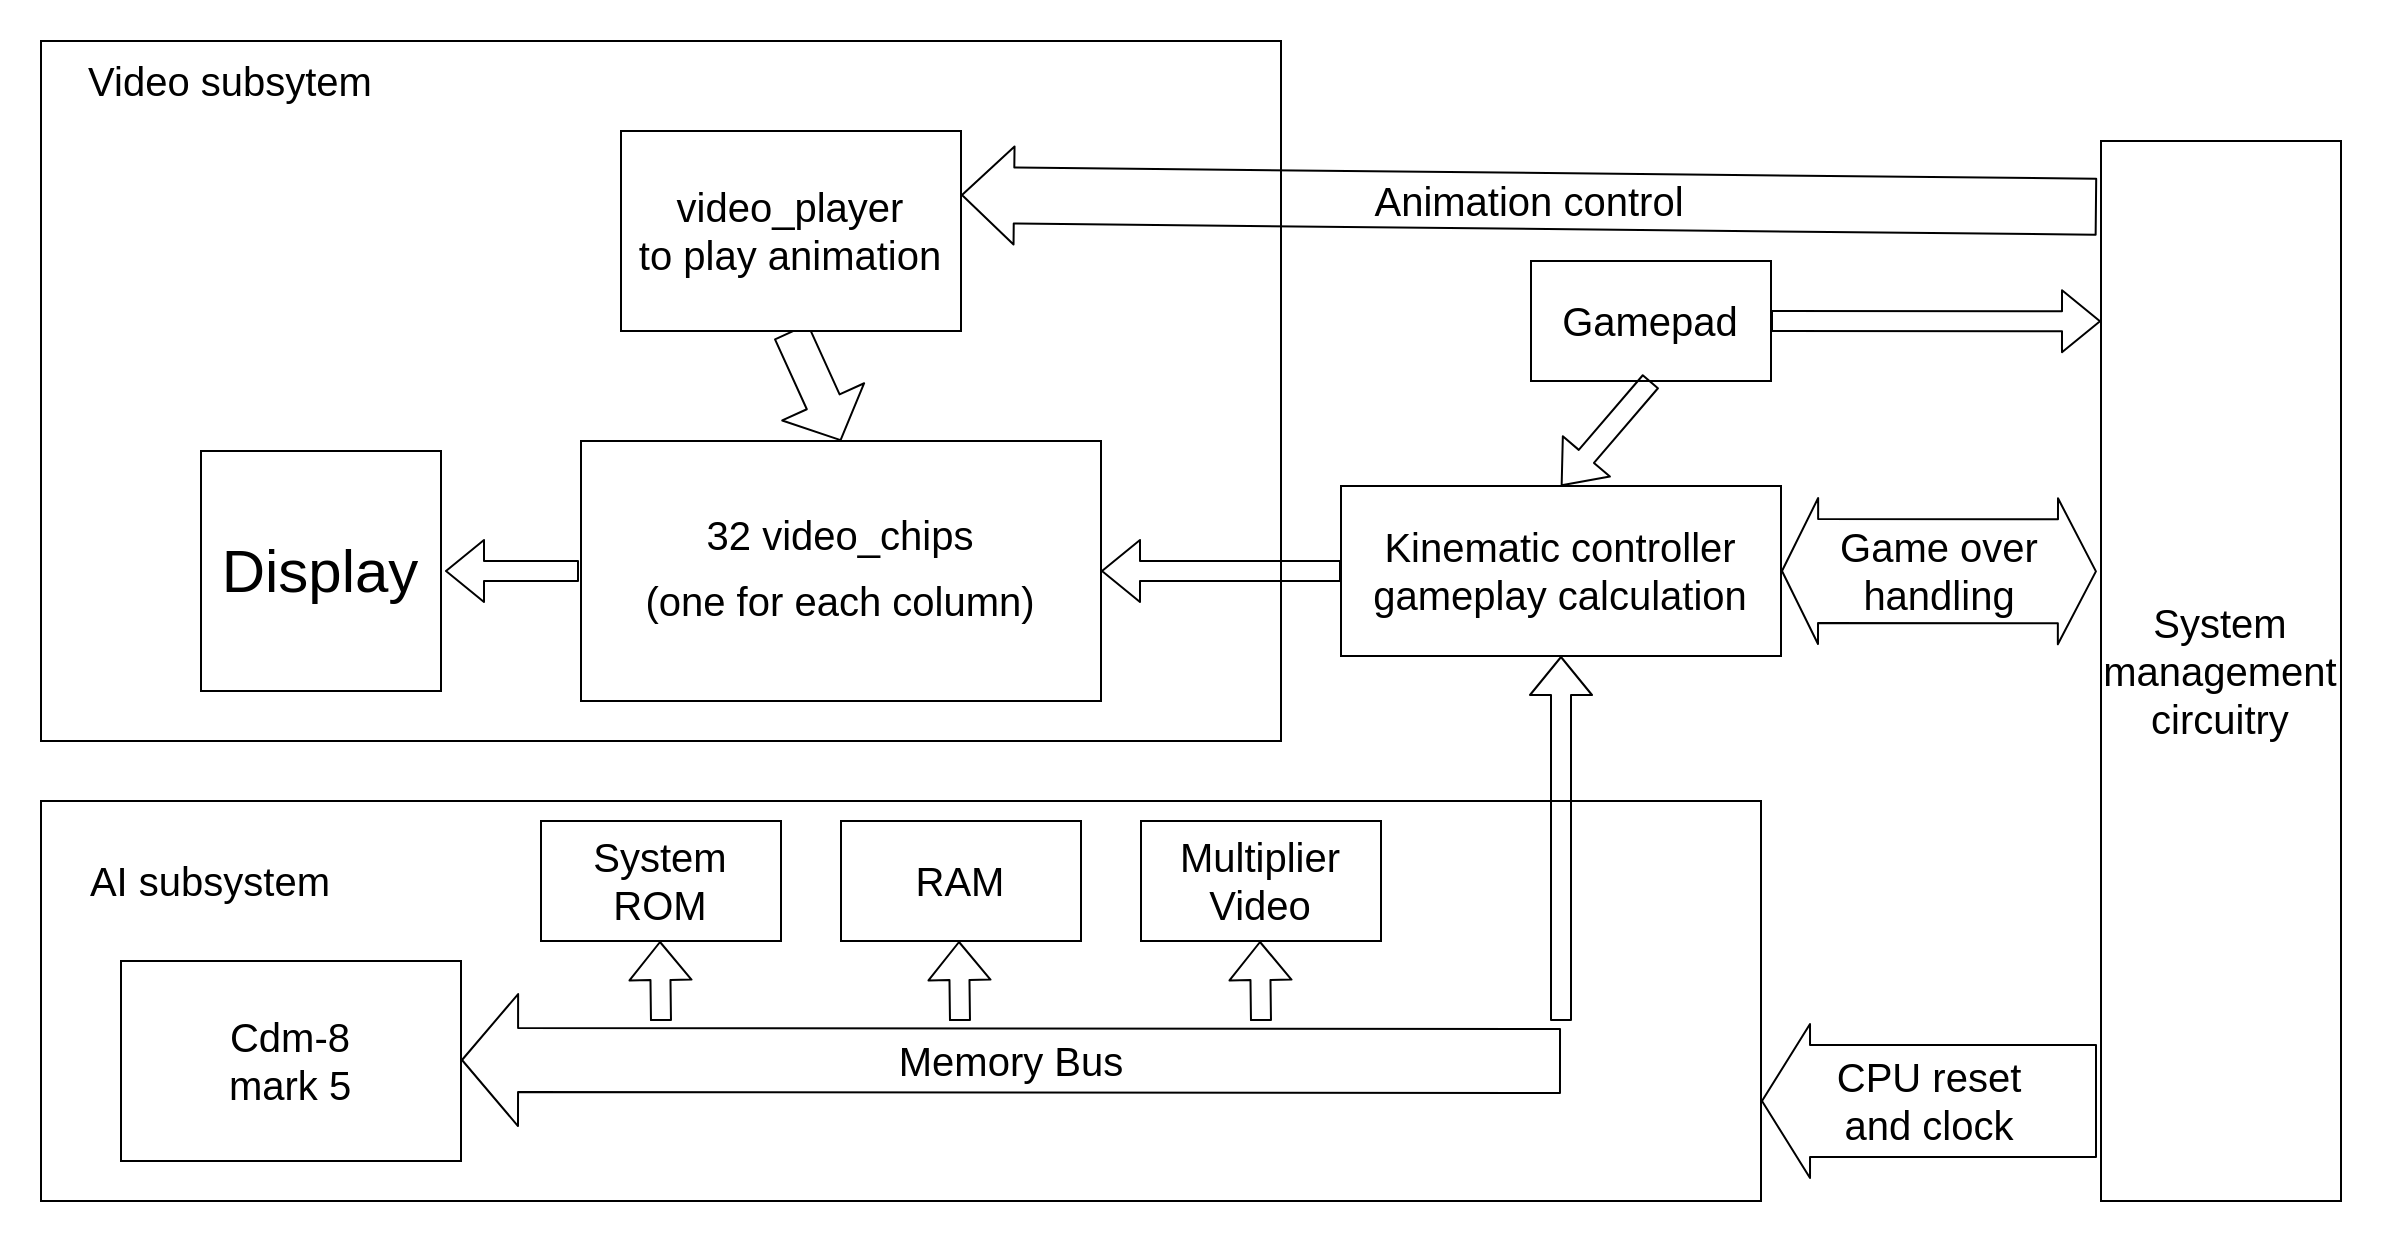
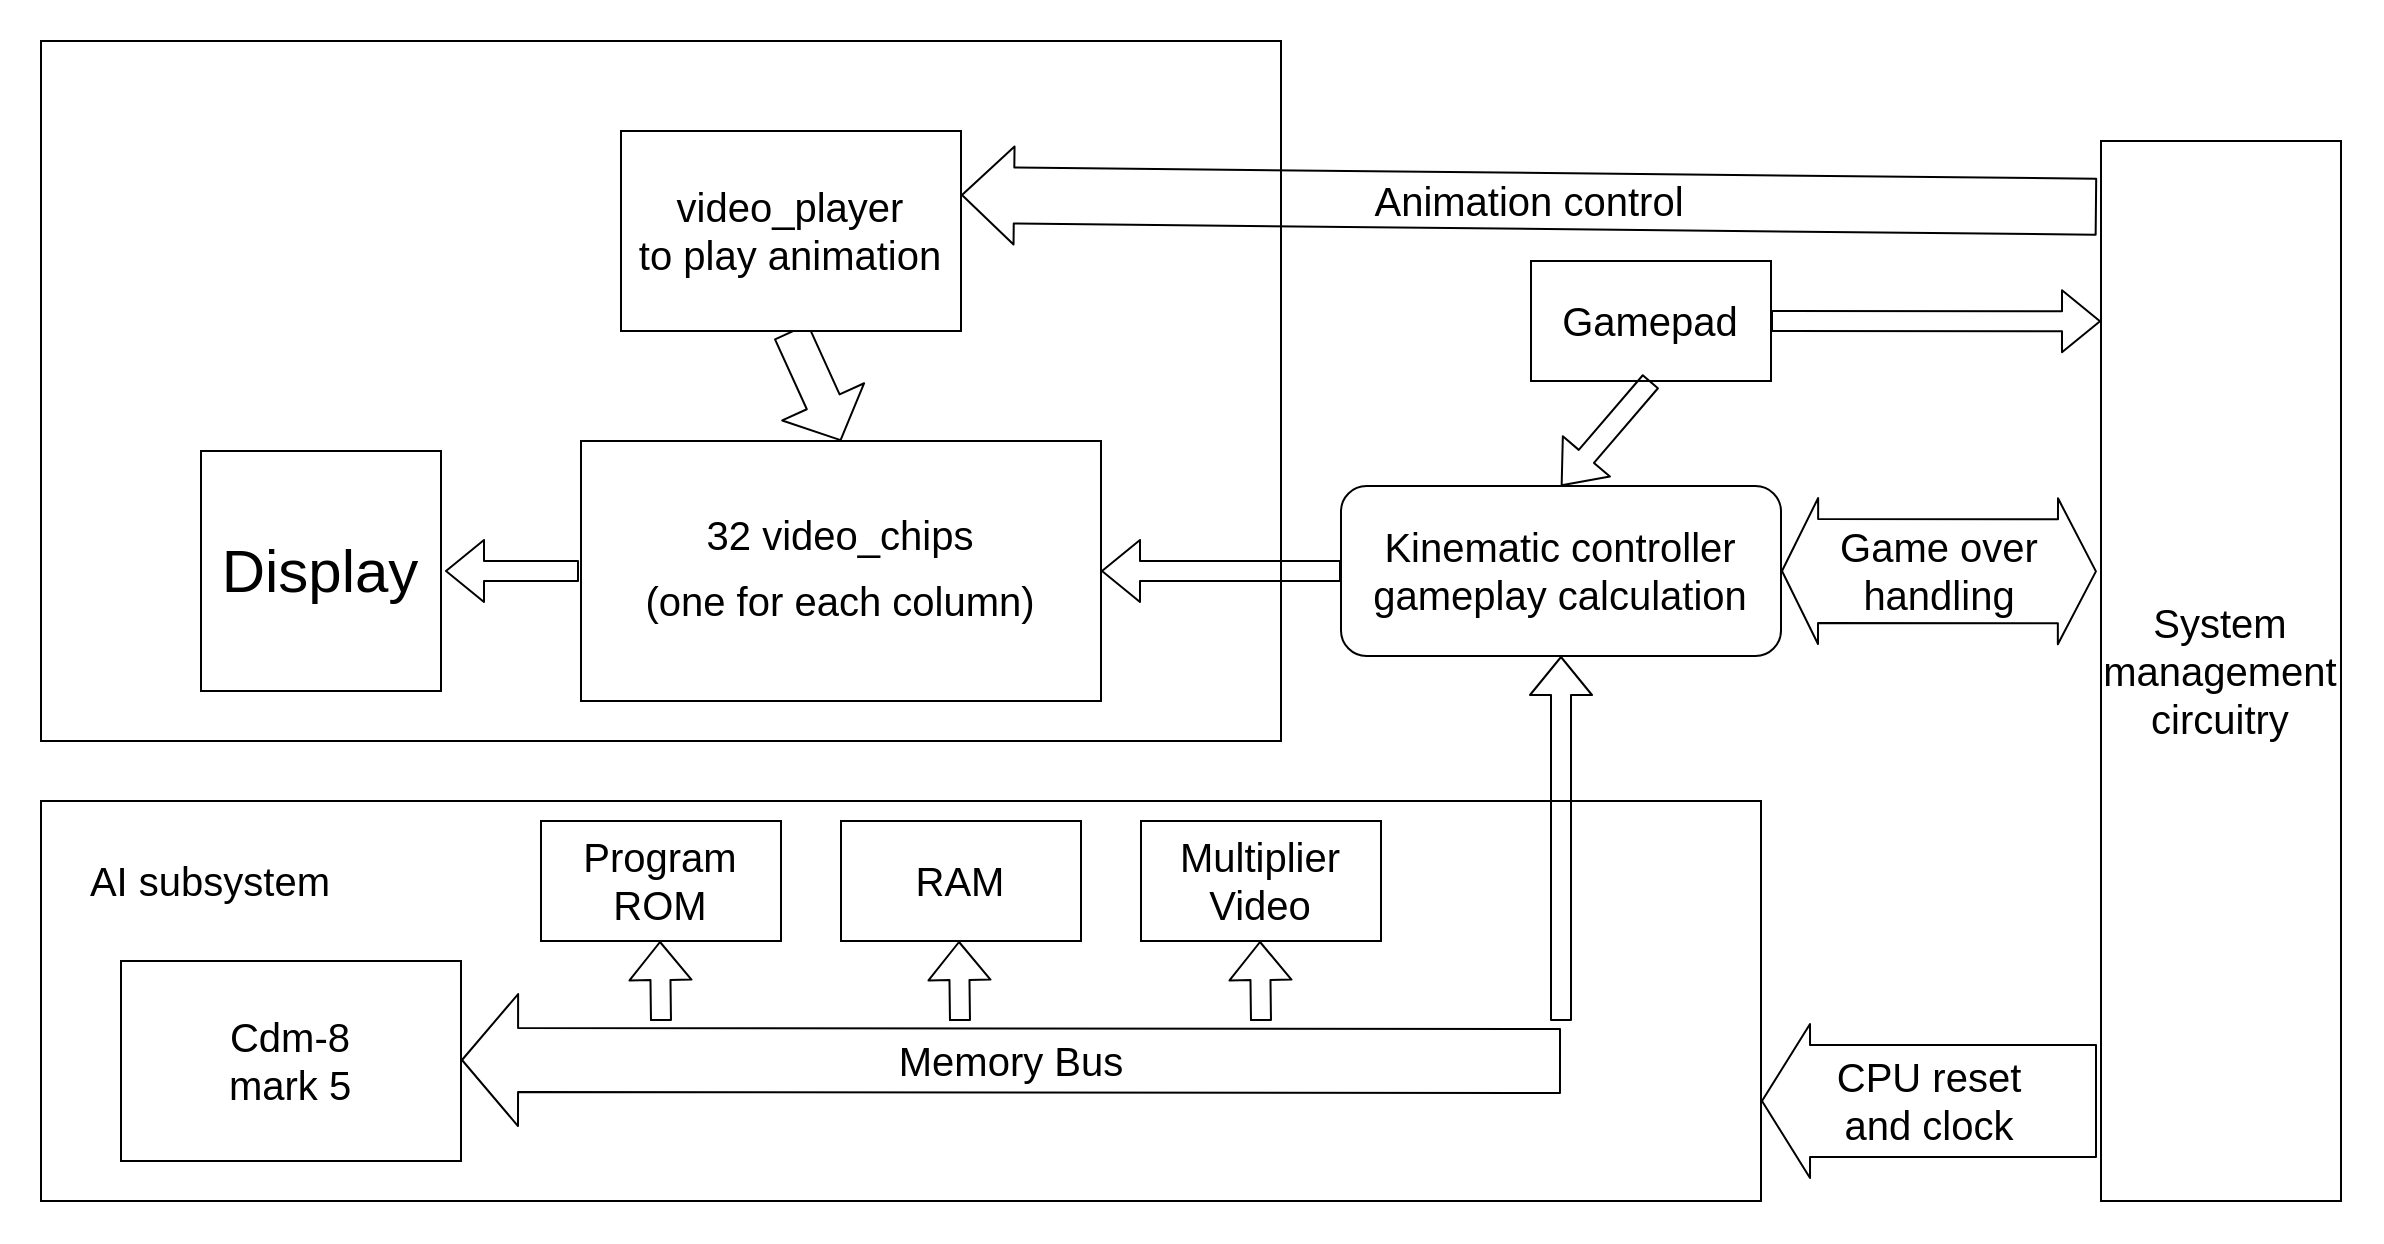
(231, 81) -> none
(1561, 571) -> (1561, 571)
(661, 881) -> (661, 881)
